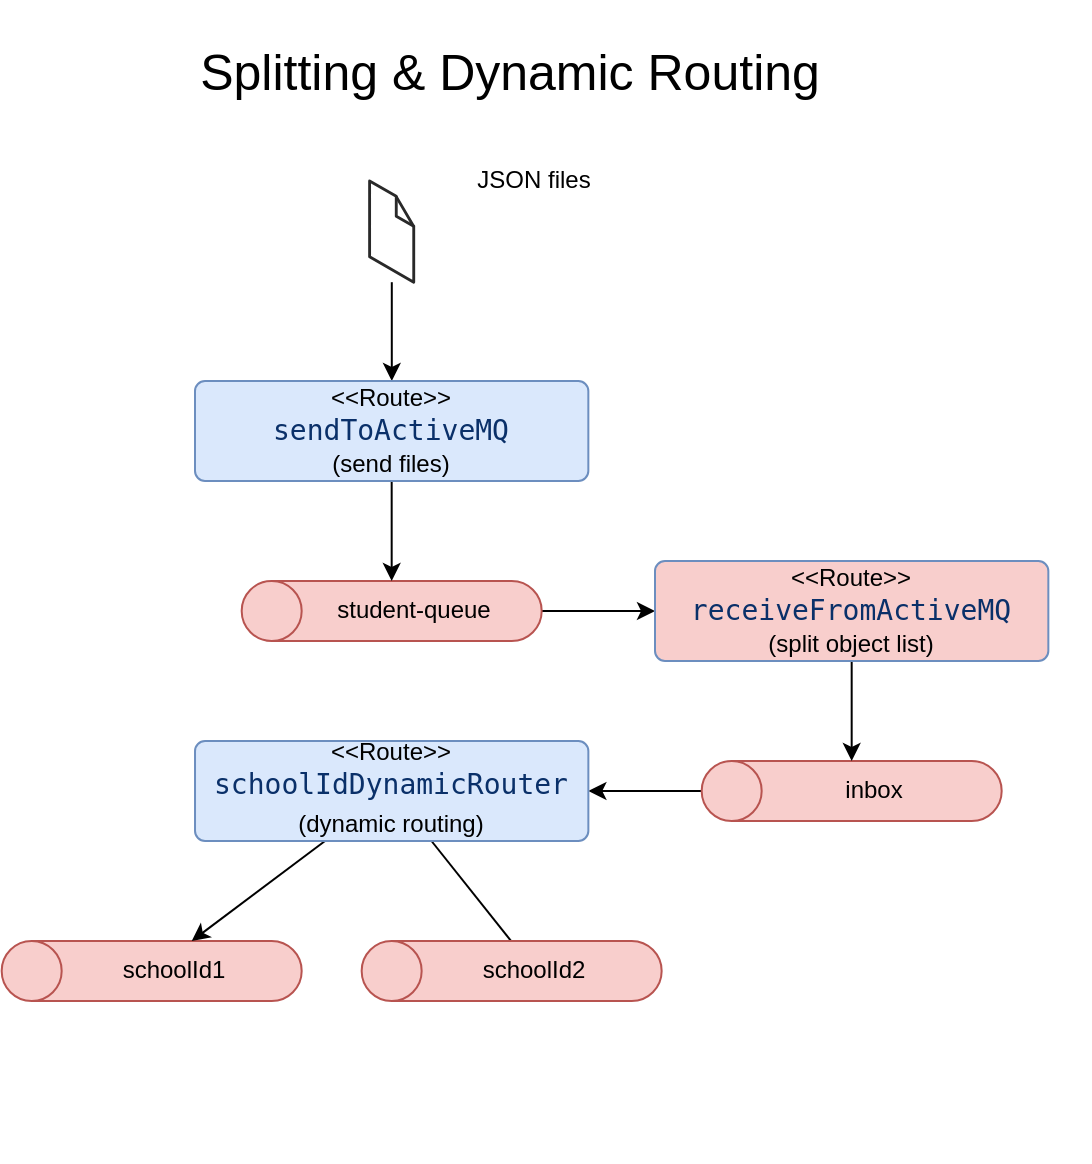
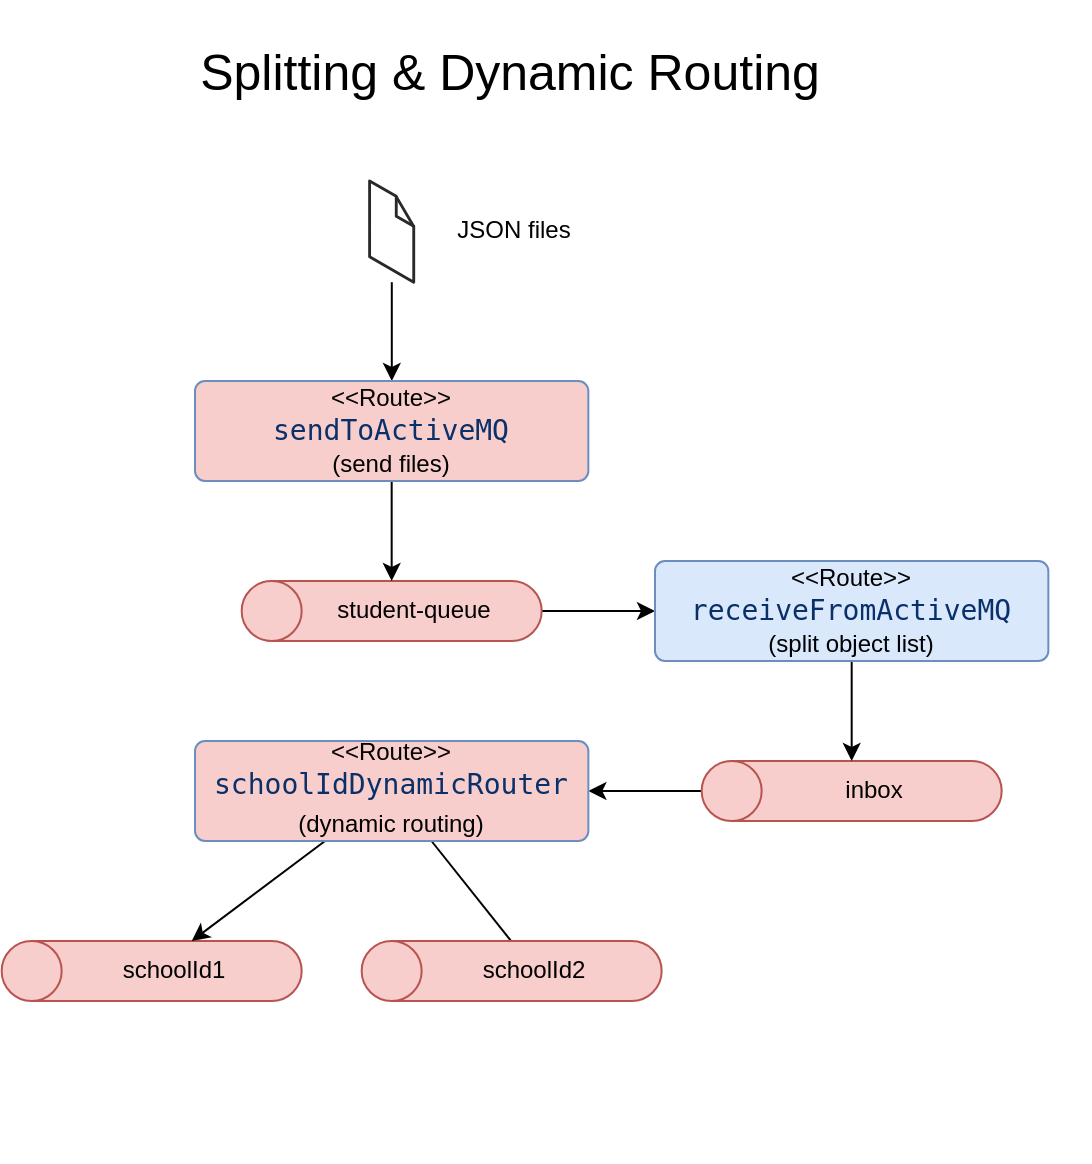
(535, 182) -> (515, 232)
(392, 431) -> (392, 431)
(852, 611) -> (852, 611)
(392, 791) -> (392, 791)
